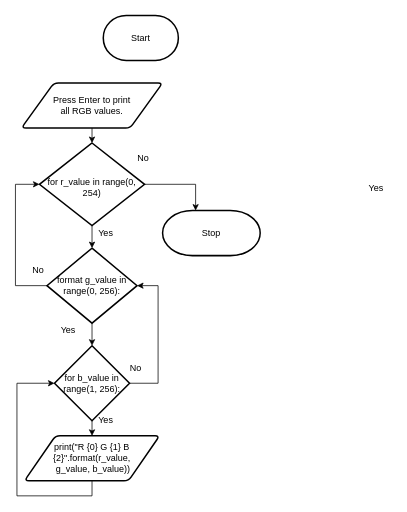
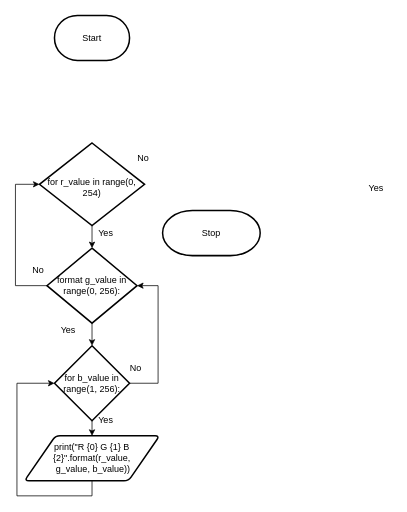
(141, 38) -> (92, 38)
(92, 105) -> none
(92, 135) -> none
(180, 184) -> none
